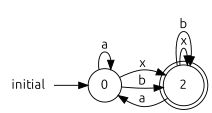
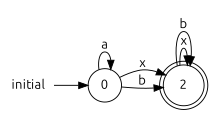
(147, 106) -> none
